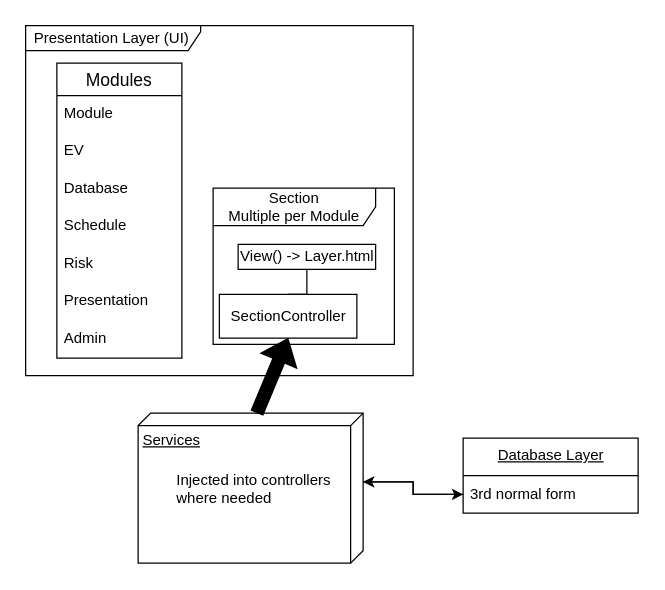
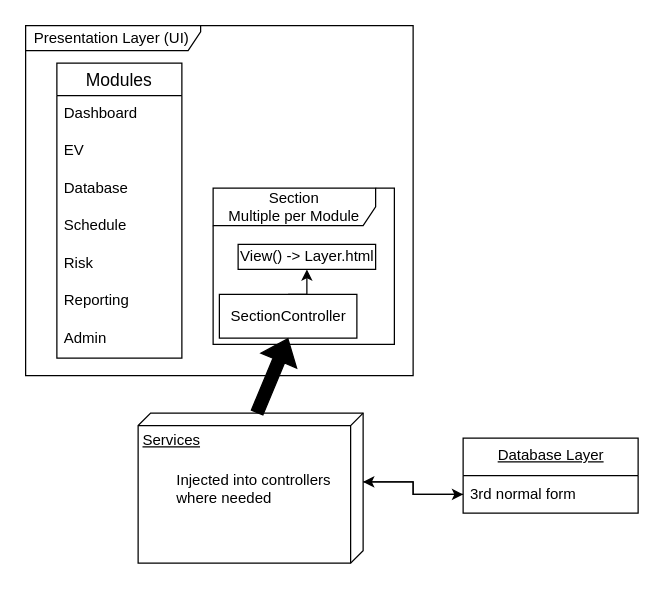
(87, 113) -> (102, 113)
(307, 275) -> (307, 279)
(112, 300) -> (100, 300)
